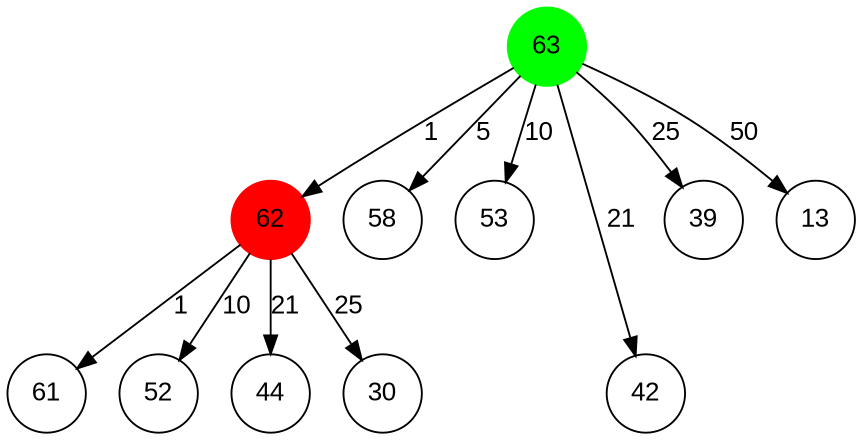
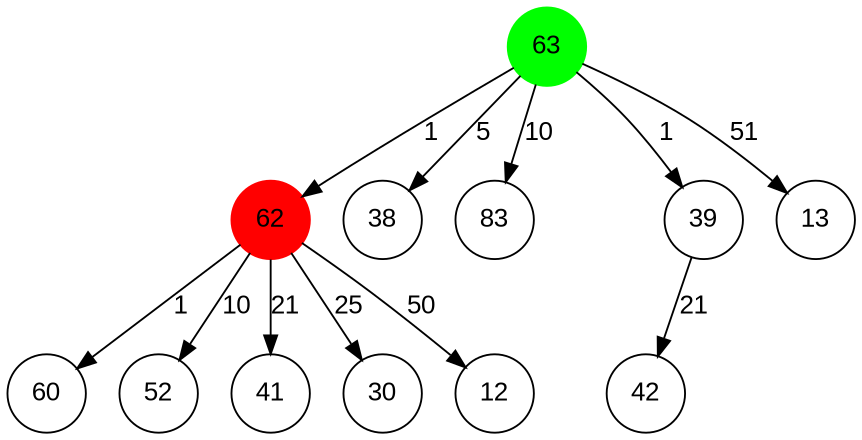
(666, 133) -> (666, 133)
(745, 133) -> (745, 133)
(594, 211) -> (678, 298)
(383, 220) -> (383, 220)
(495, 220) -> (495, 220)
(47, 393) -> (47, 393)
(271, 393) -> (271, 393)
none -> (495, 393)
